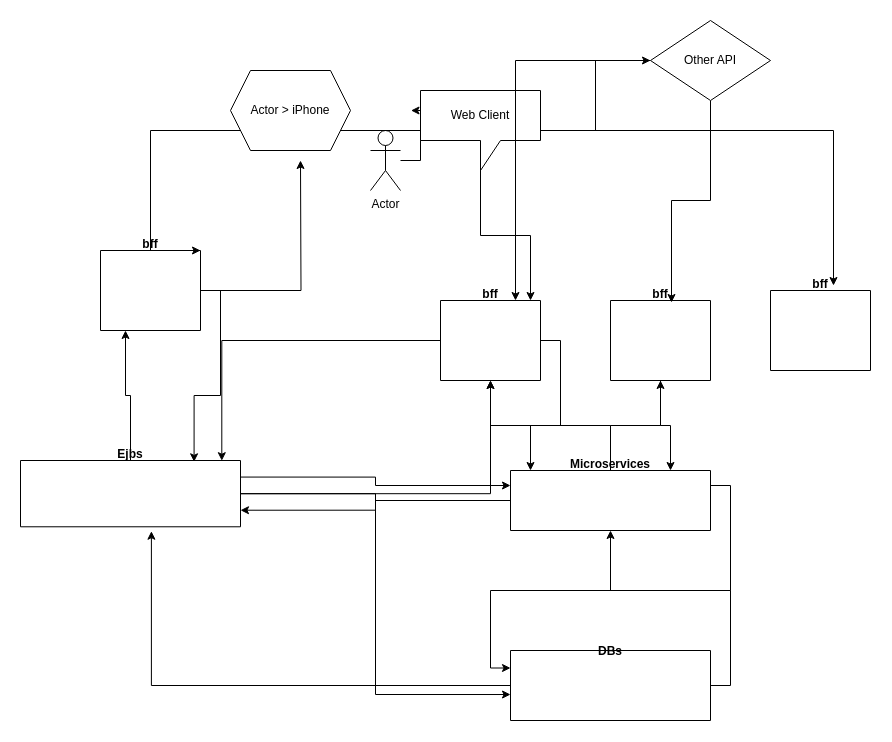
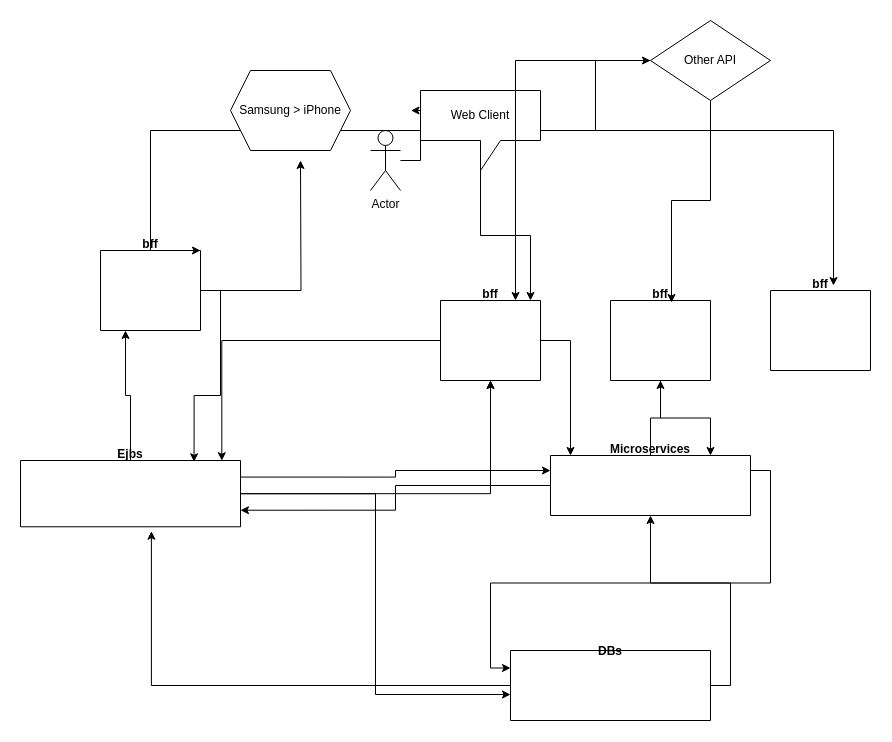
(291, 111) -> (291, 111)
(611, 501) -> (651, 486)
